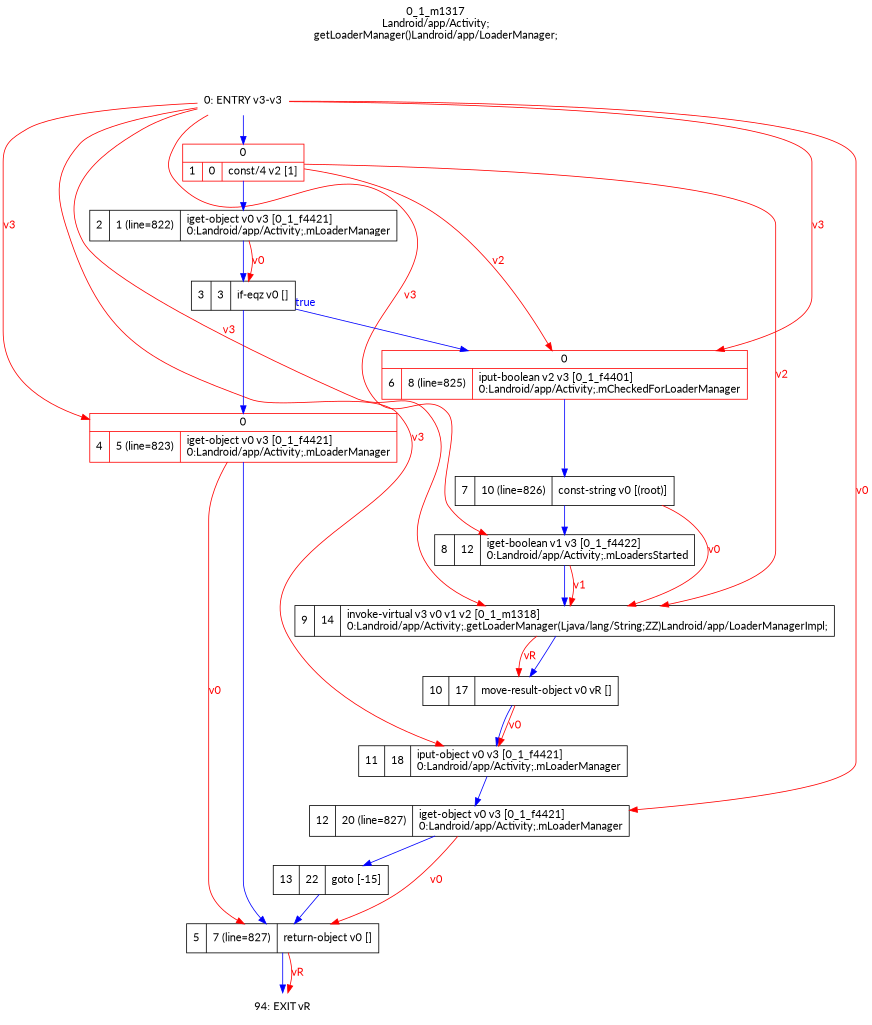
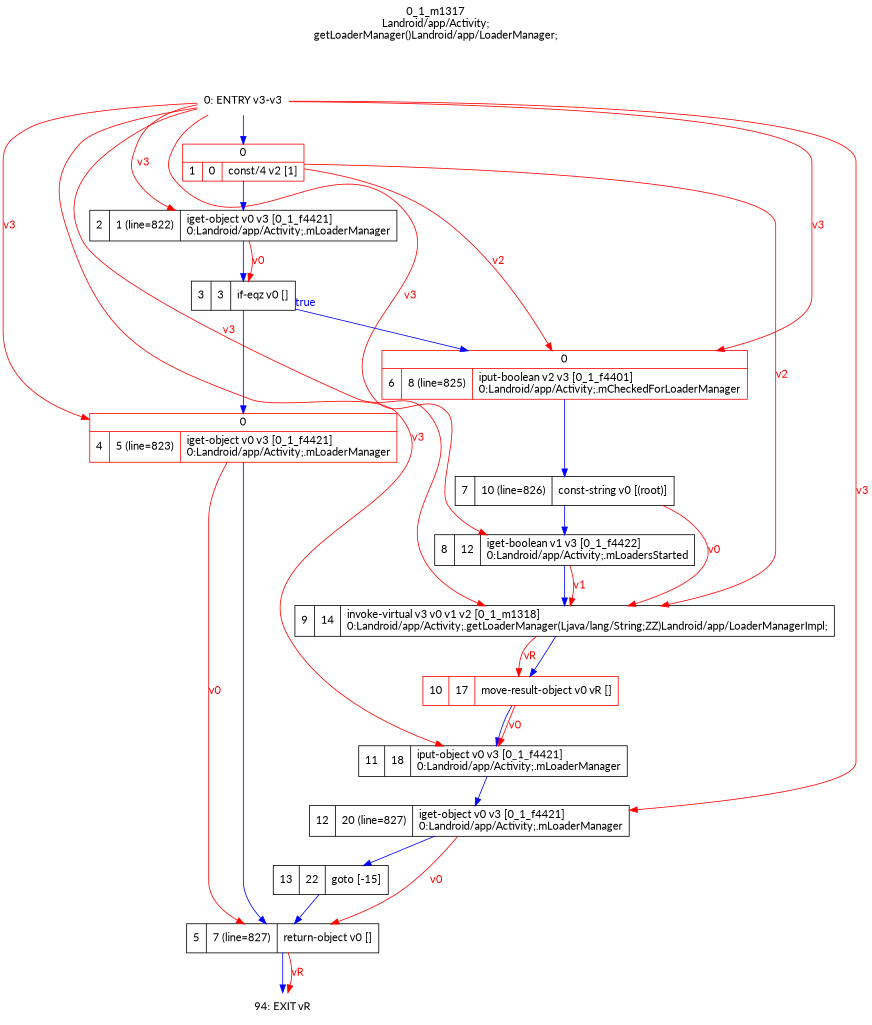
none -> (136, 146)
(862, 491) -> (862, 491)
(521, 691) -> (521, 691)
